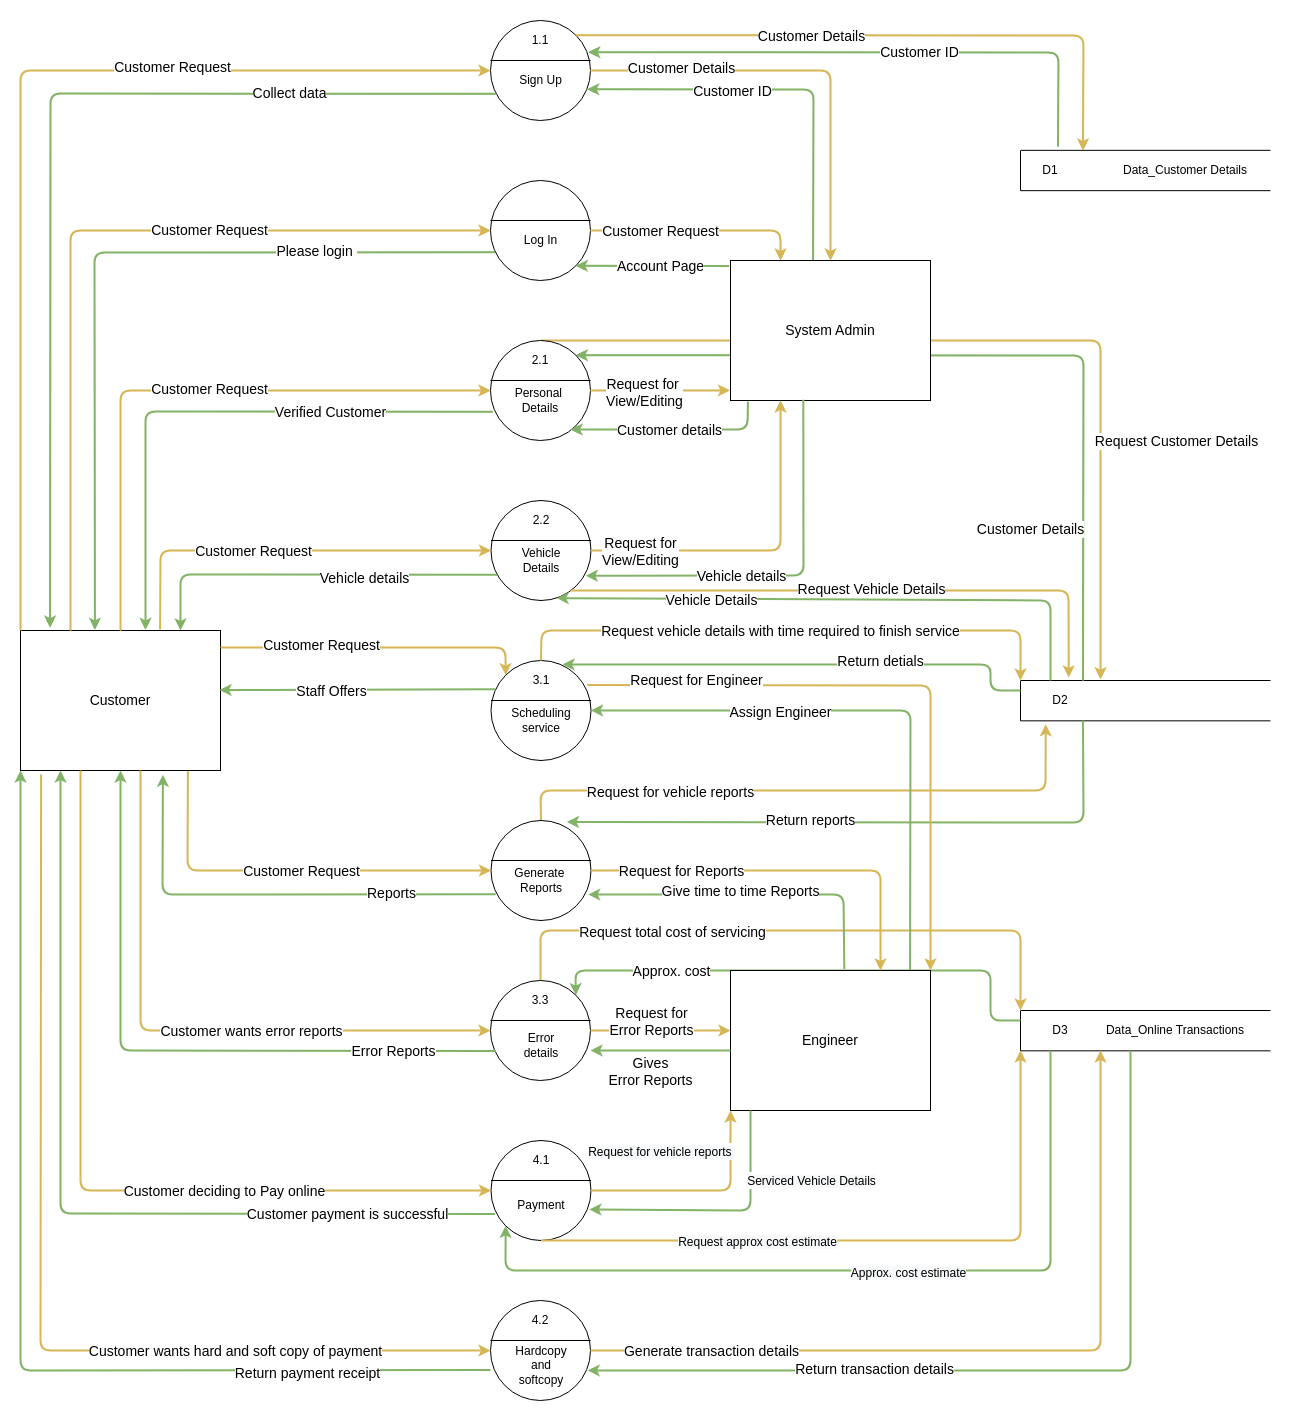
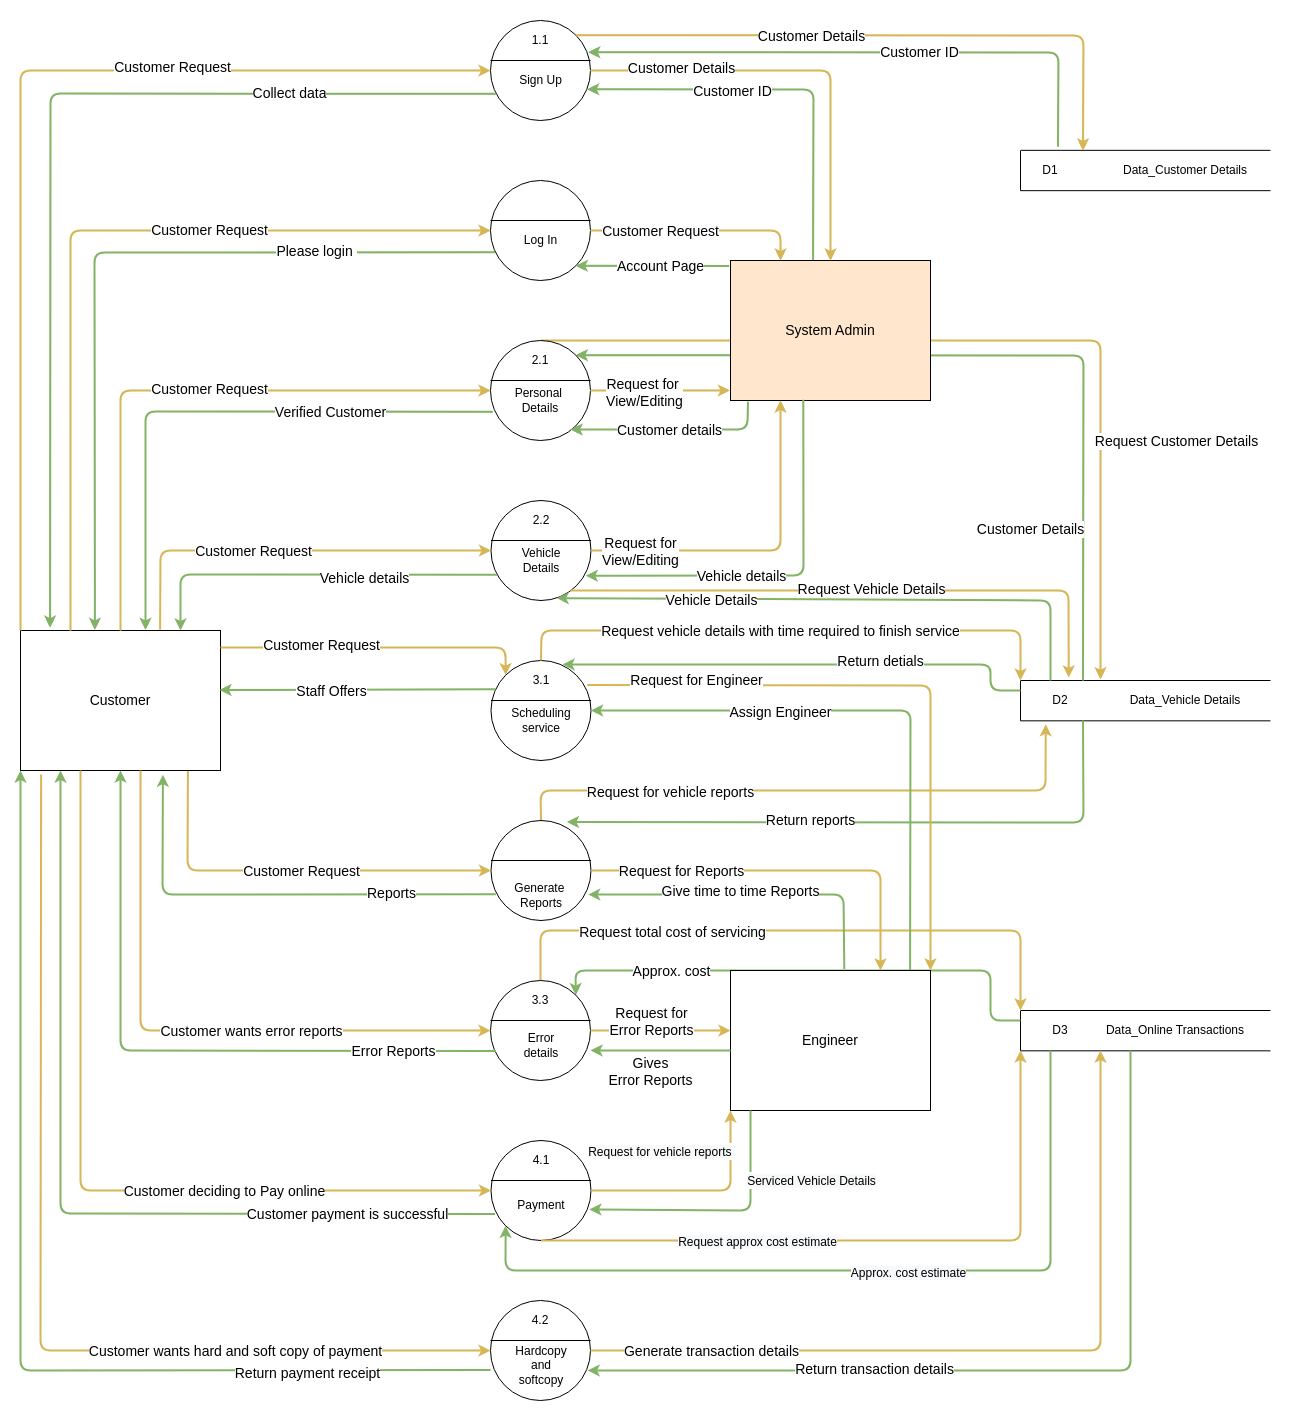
(831, 331) -> (831, 331)
none -> (1186, 701)
(541, 881) -> (541, 896)
